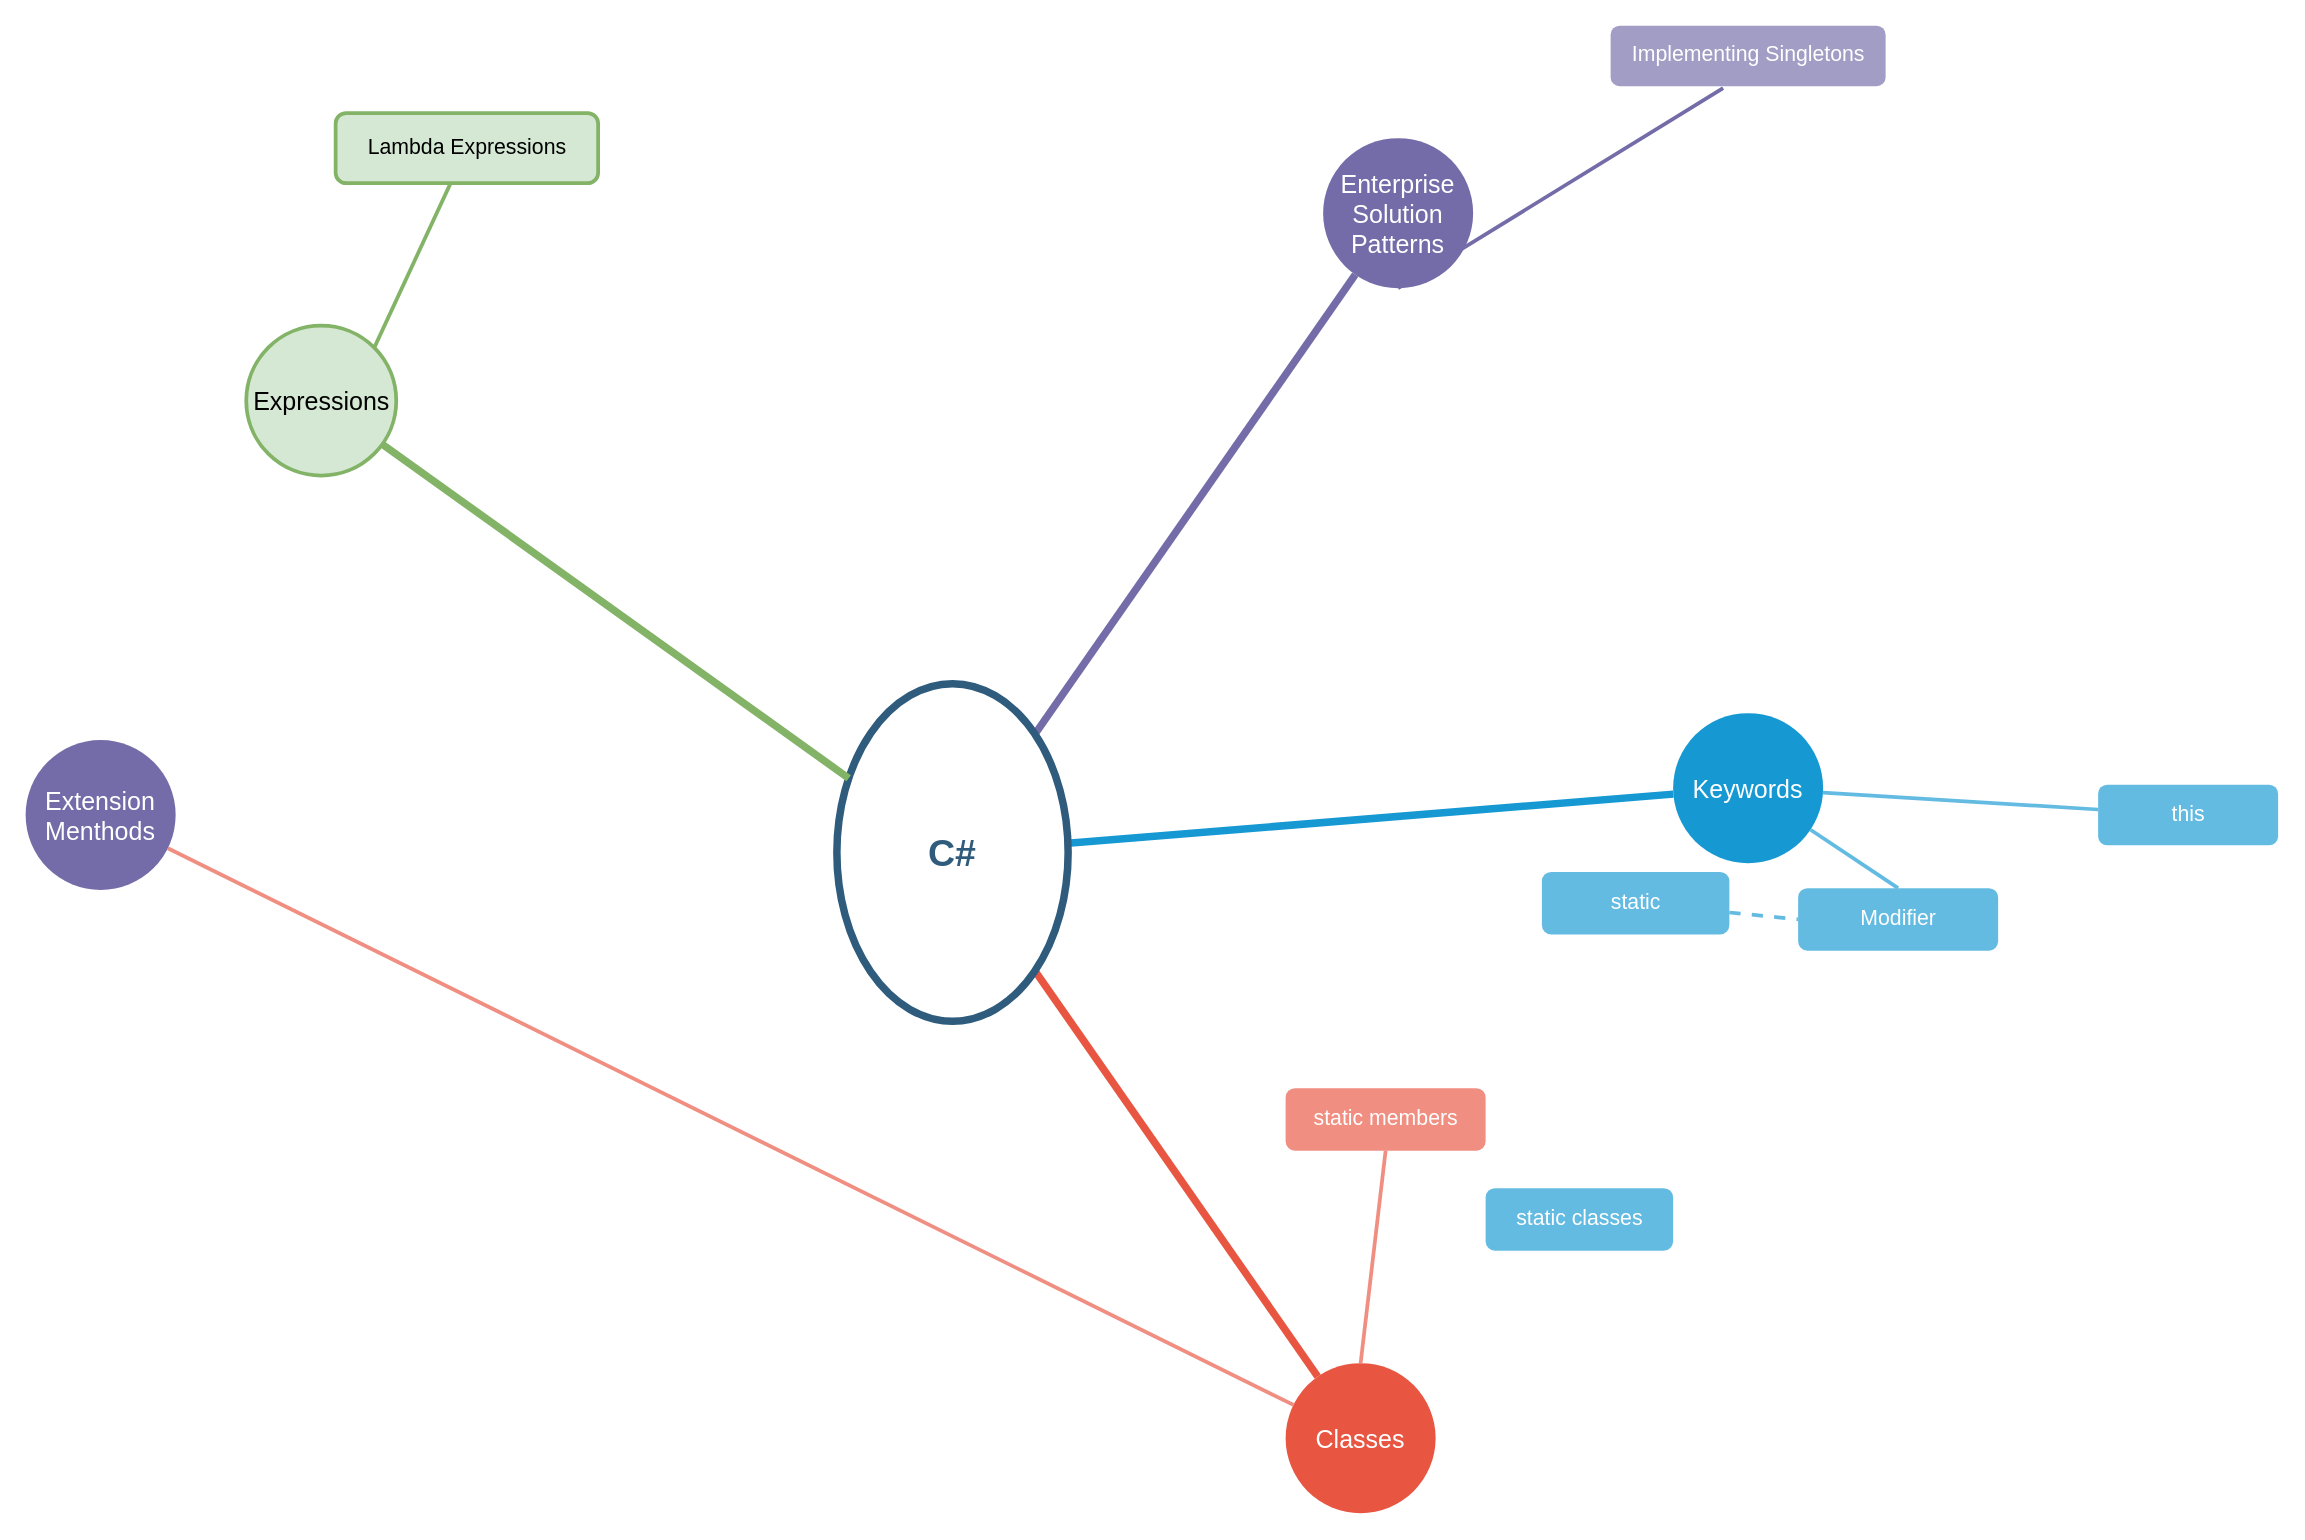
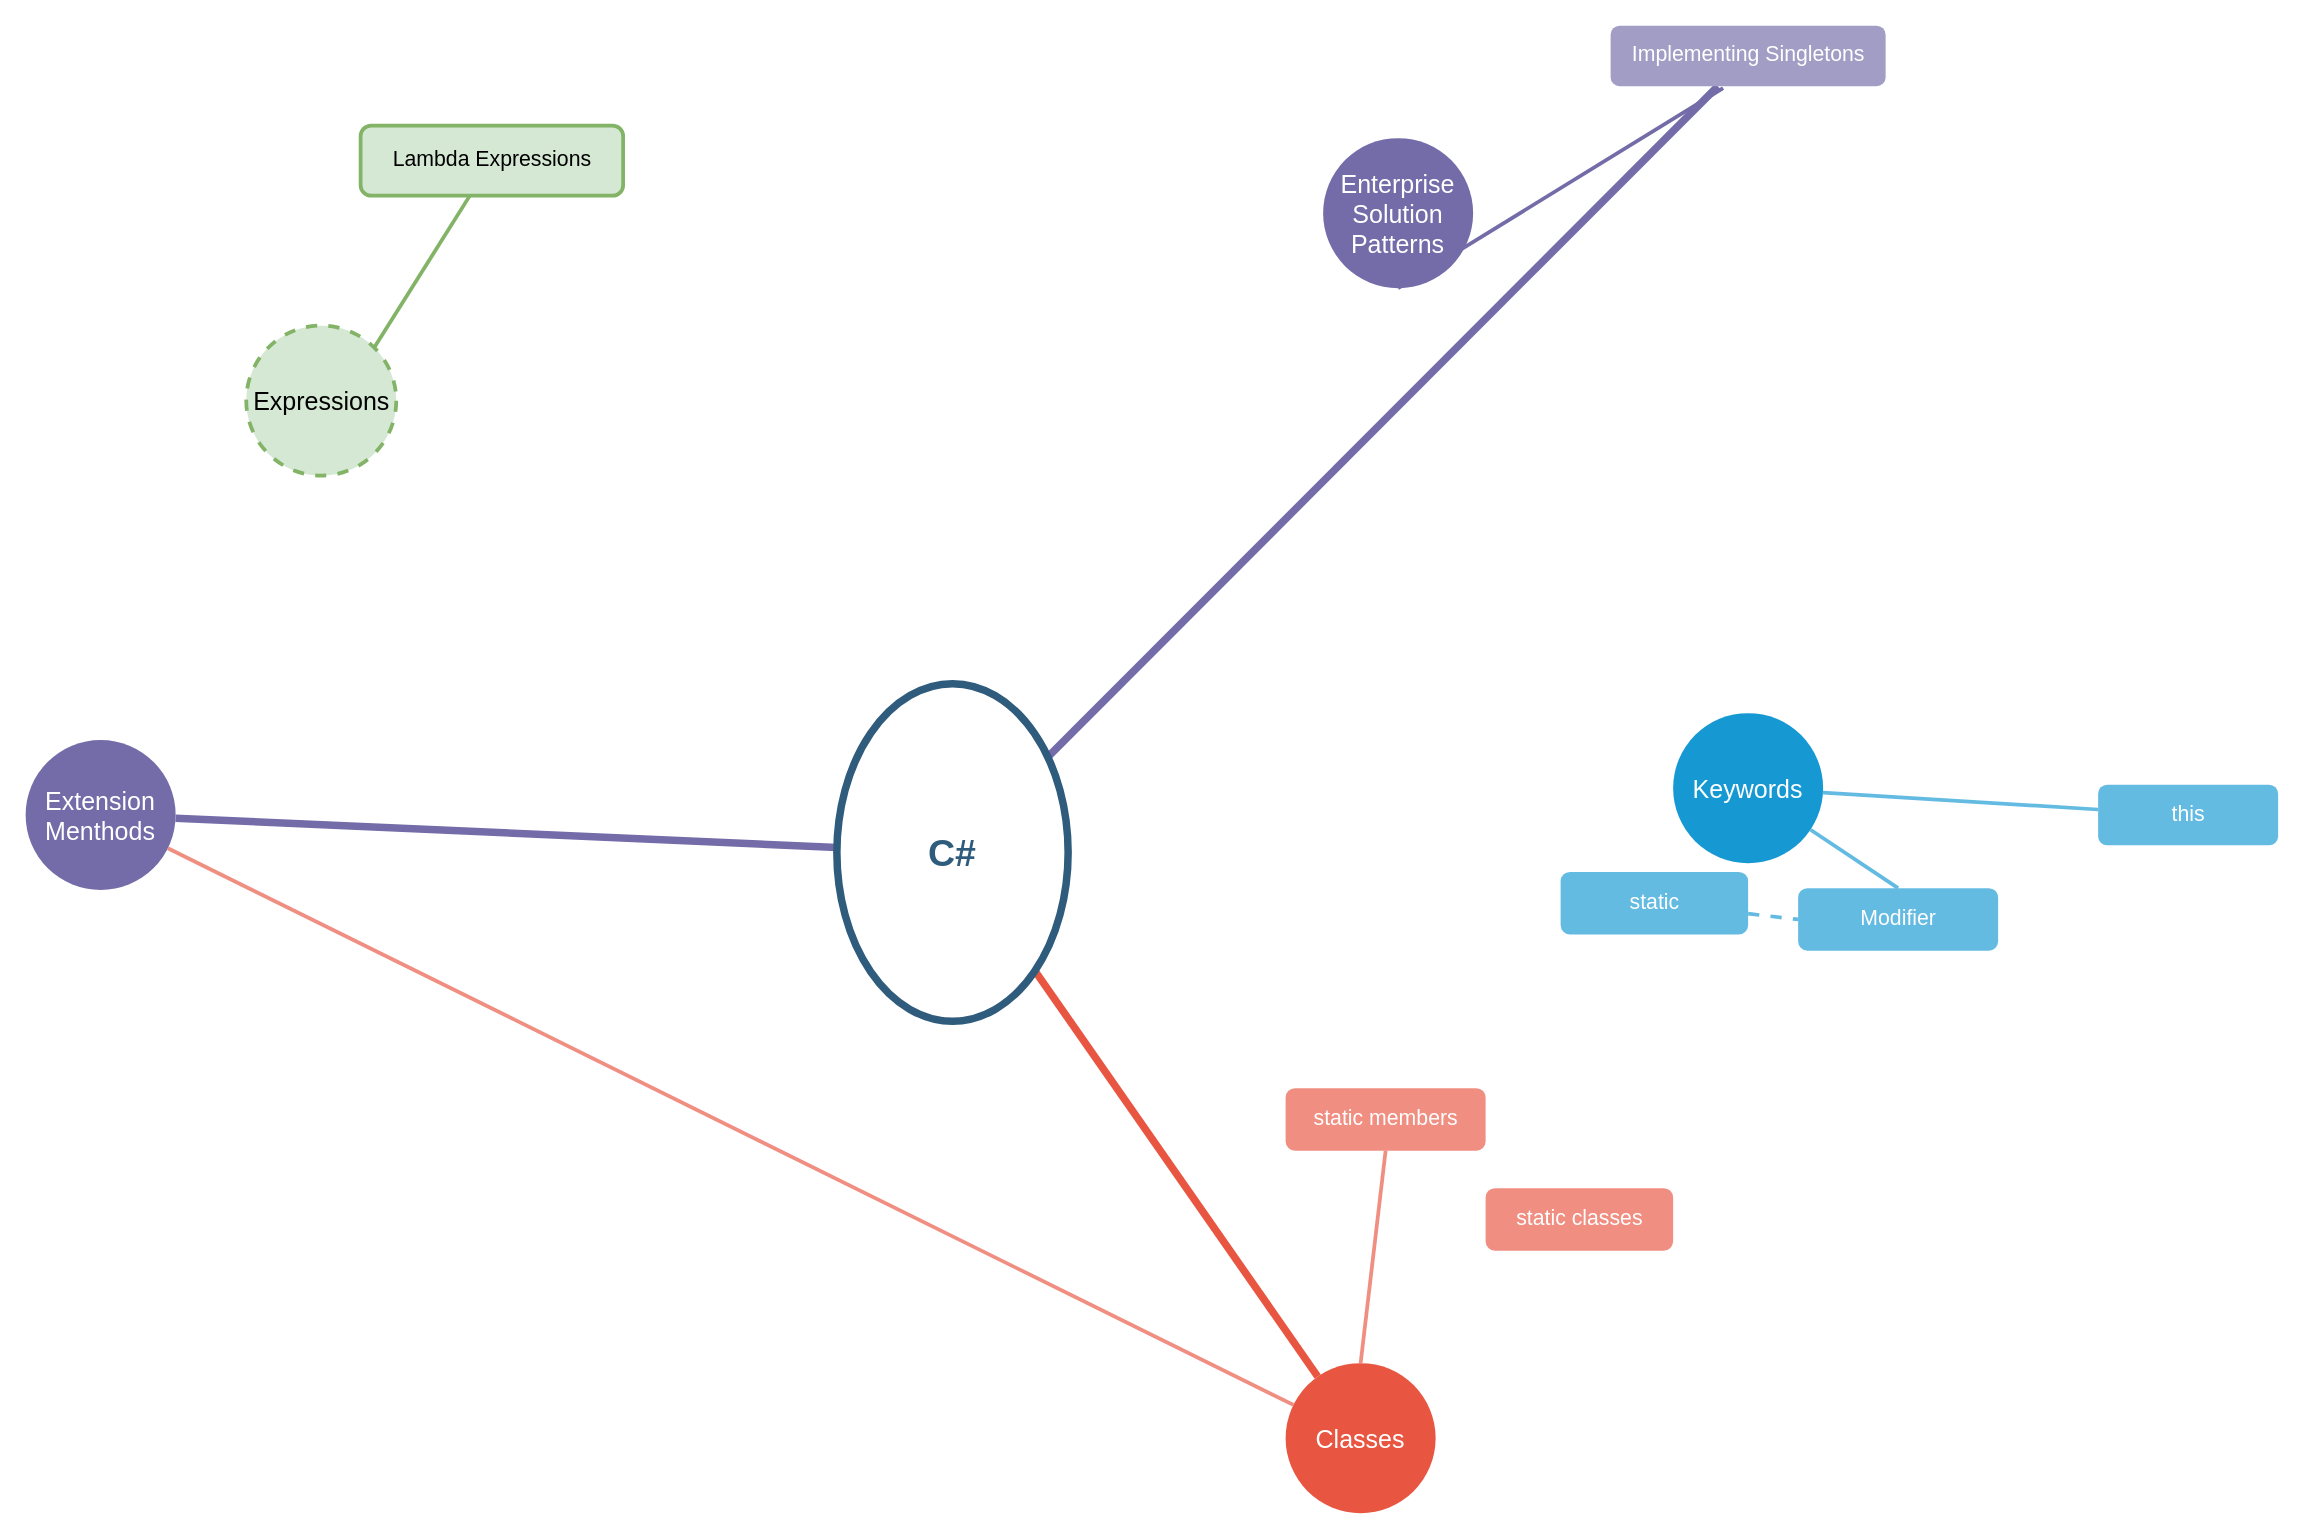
(467, 148) -> (492, 161)
(321, 401) -> (321, 401)
(1195, 504) -> (1375, 429)
(616, 612) -> none
(1371, 819) -> none
none -> (505, 833)
(1636, 903) -> (1654, 903)
(1579, 1219) -> (1579, 1219)
